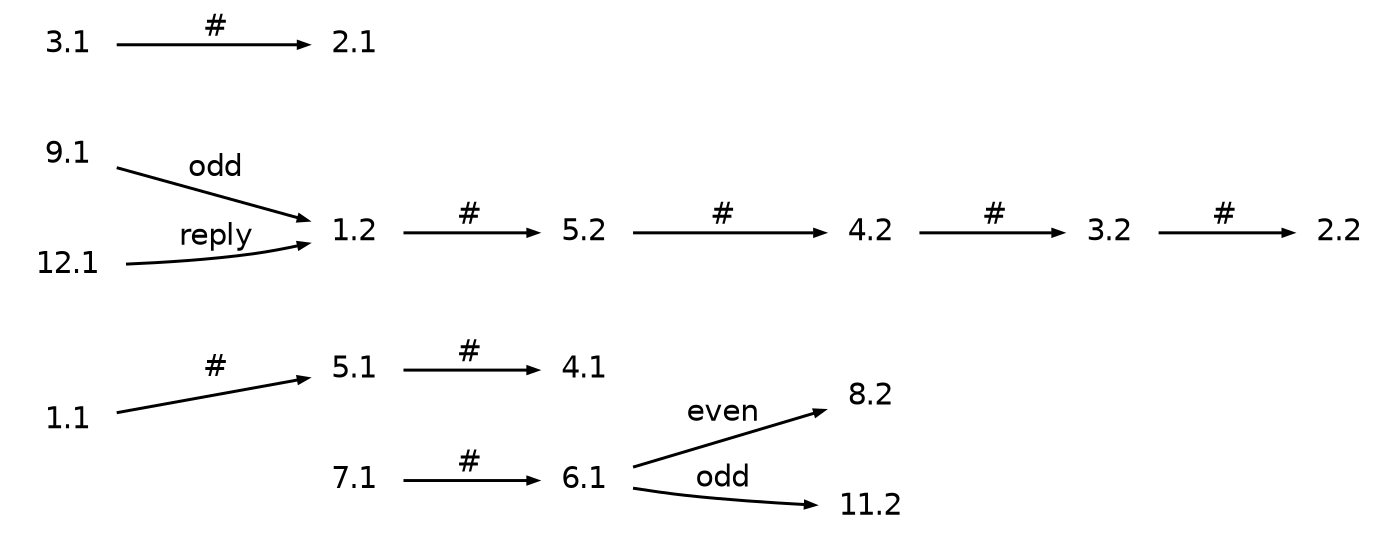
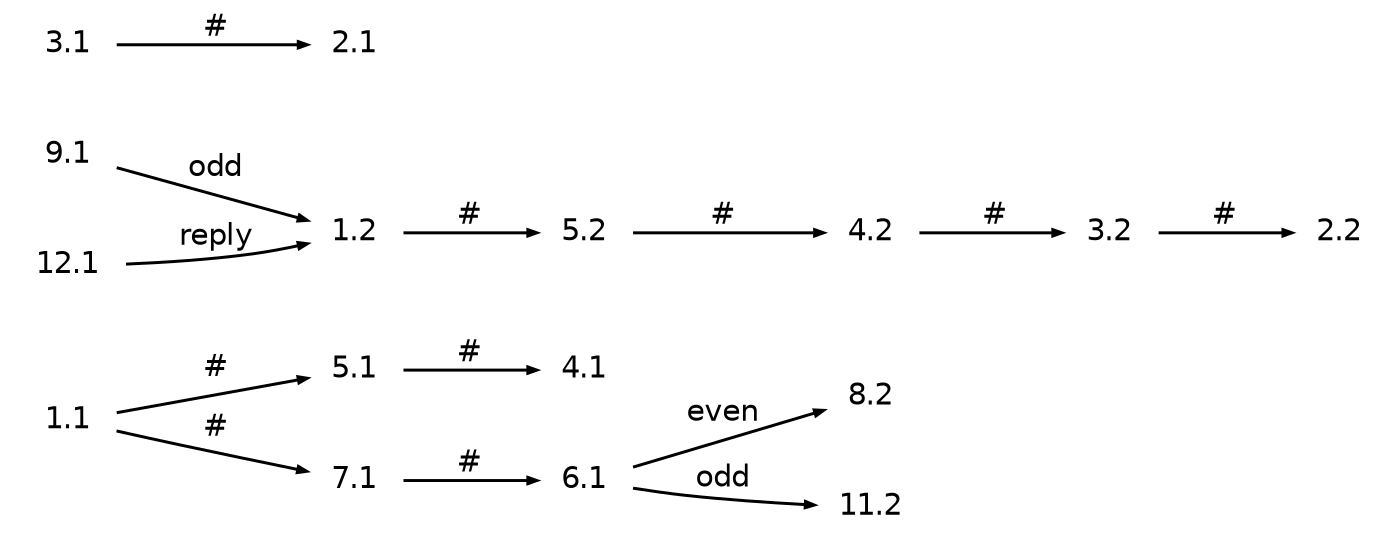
none -> (207, 451)
